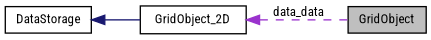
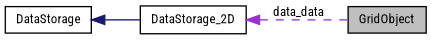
(193, 20) -> (193, 20)
